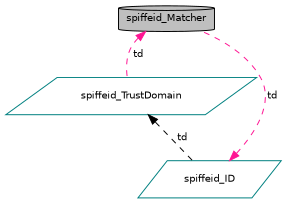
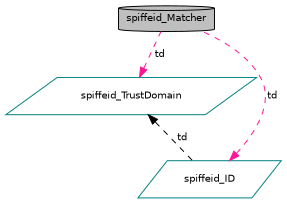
(128, 56) -> (152, 50)
